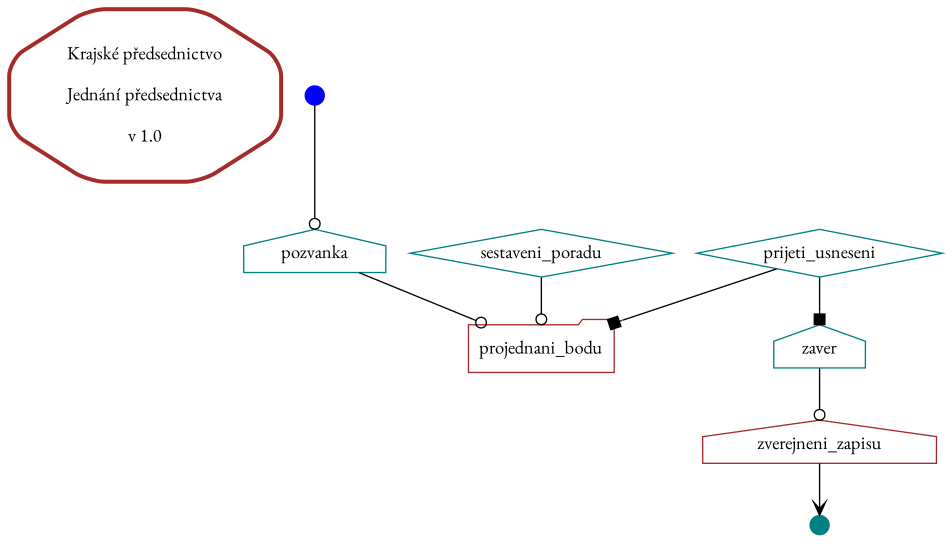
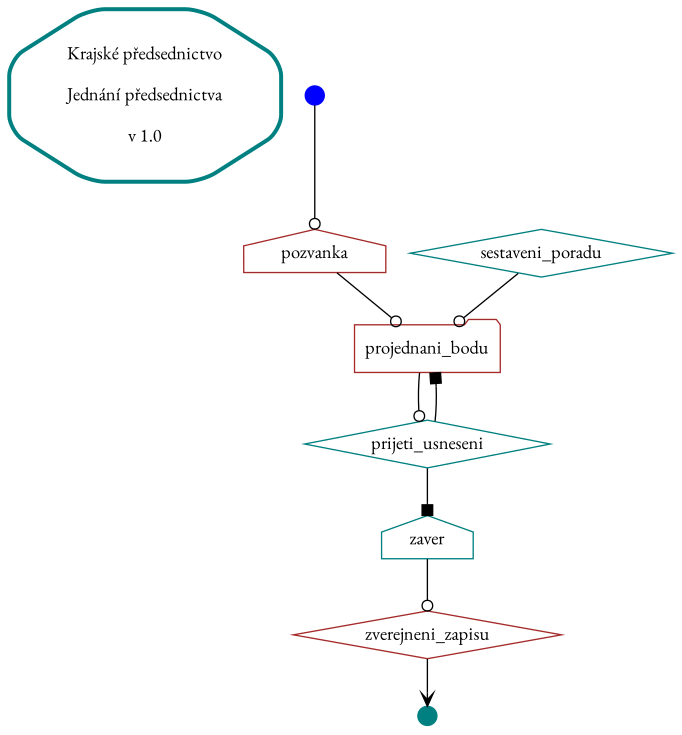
(145, 95) -> (145, 95)
(315, 253) -> (315, 253)
none -> (418, 392)
(820, 444) -> (427, 635)
